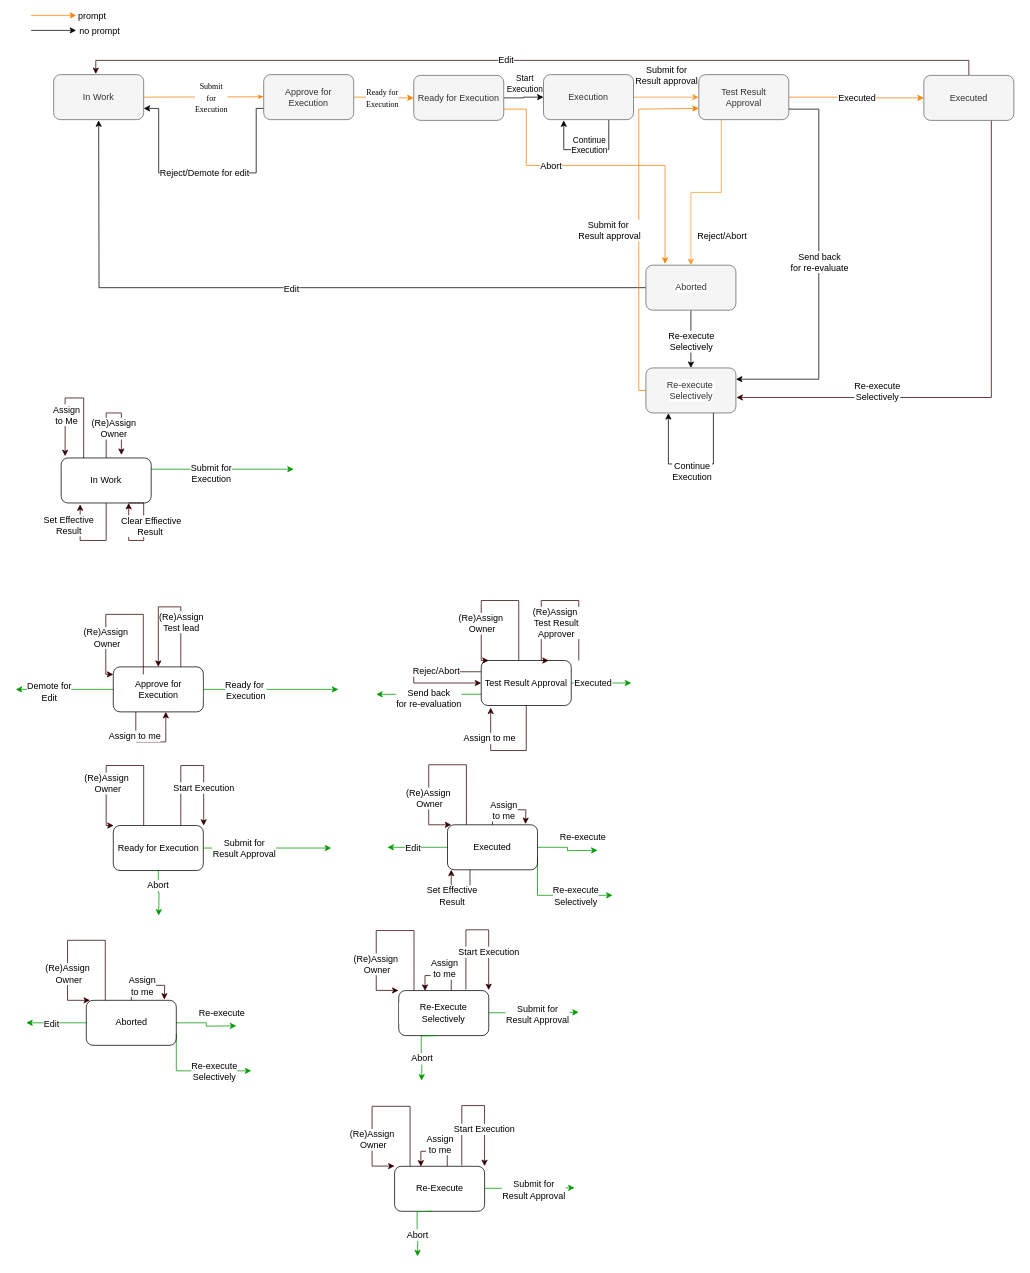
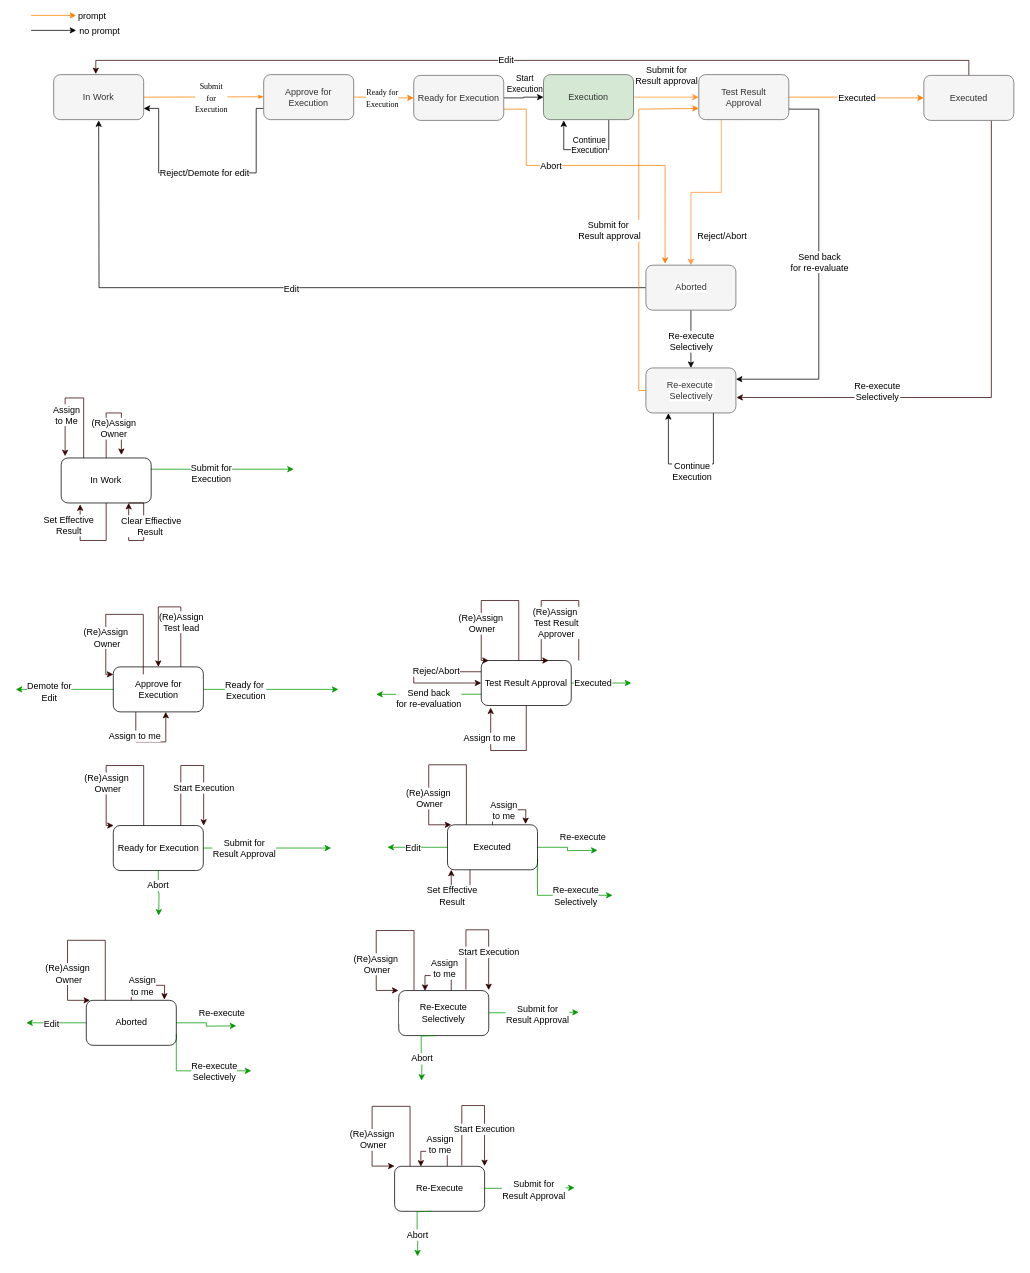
(588, 97) -> (588, 97)
